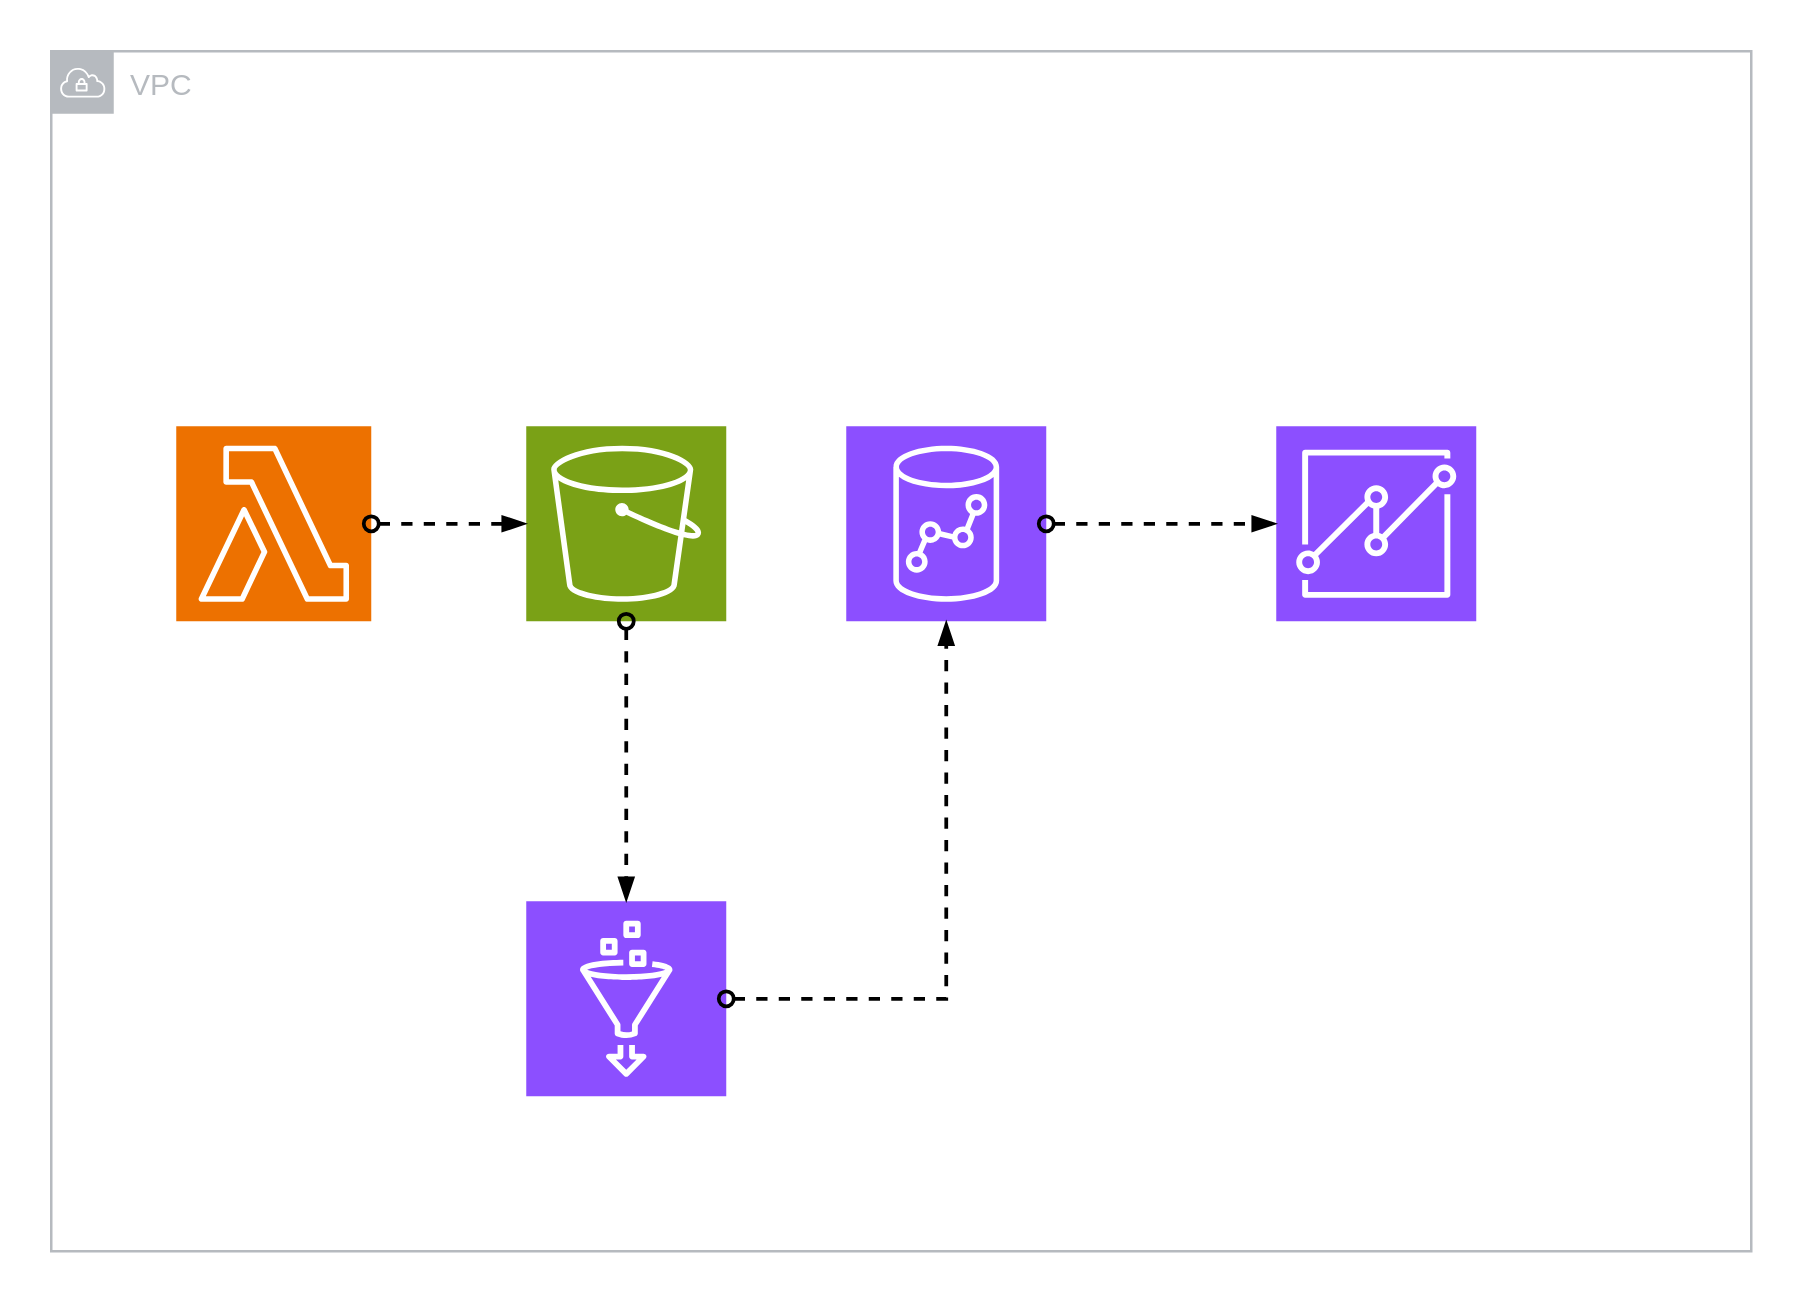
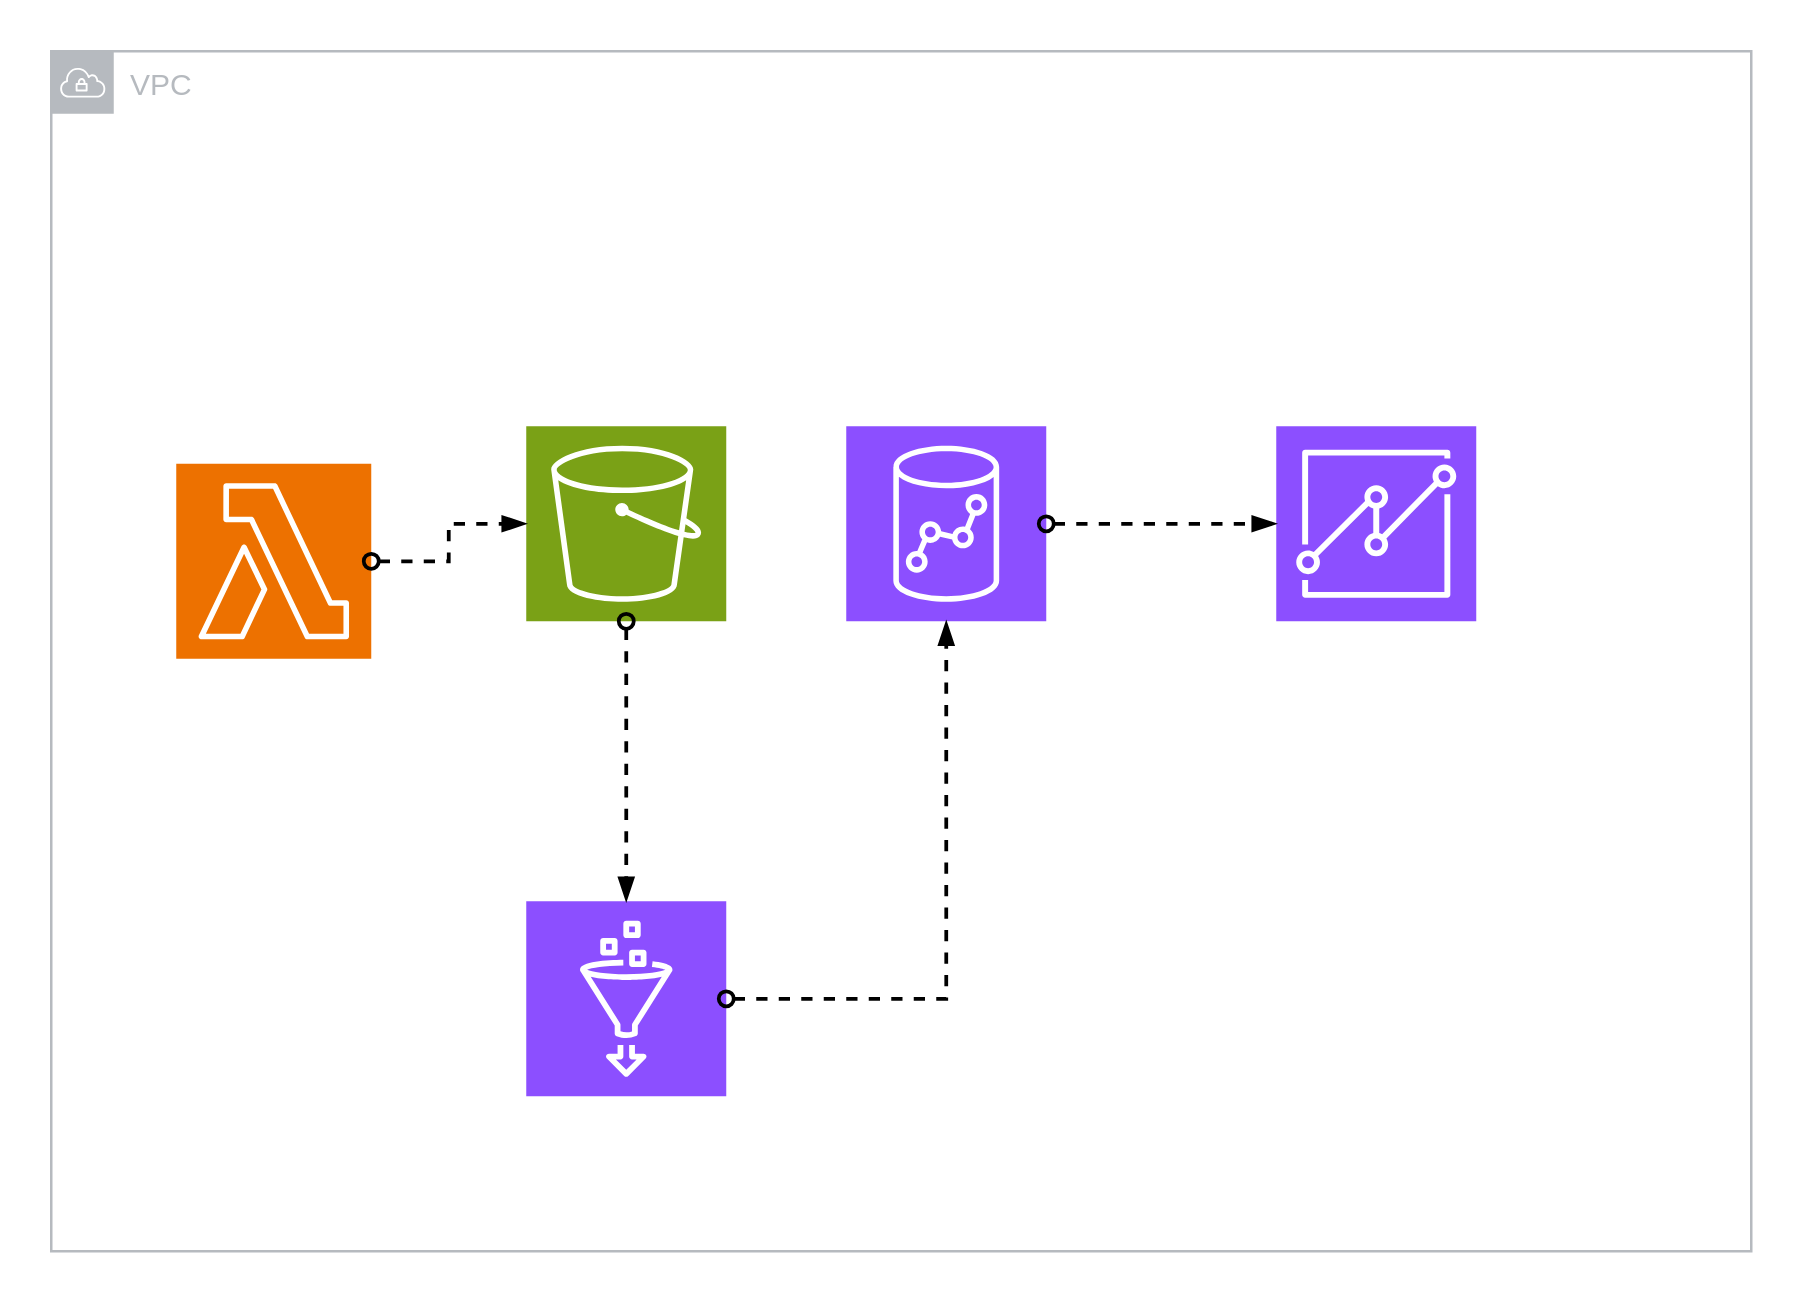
(274, 524) -> (274, 561)
